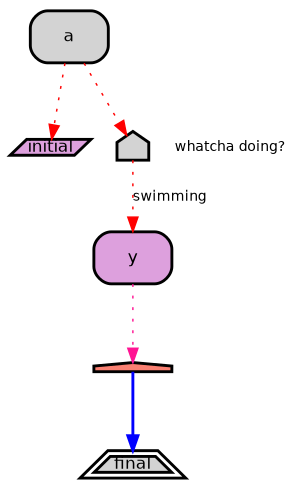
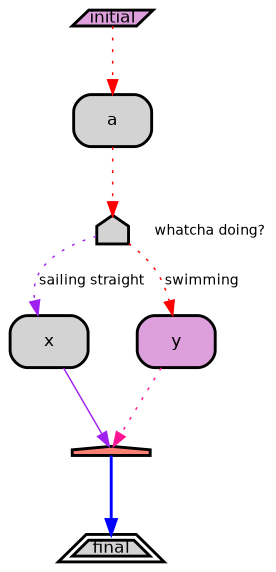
(60, 94) -> (113, 53)
none -> (49, 342)
